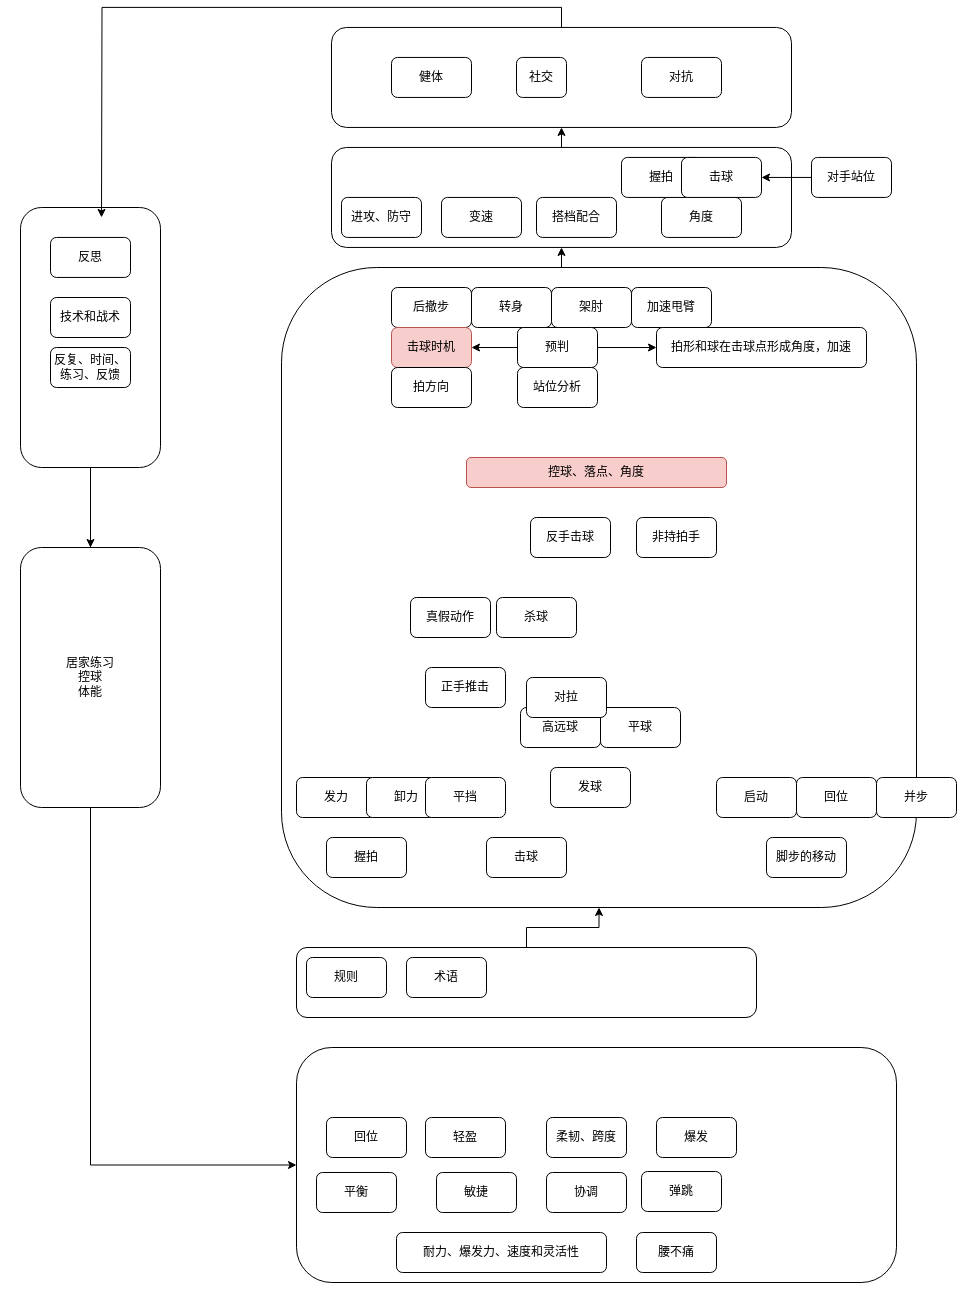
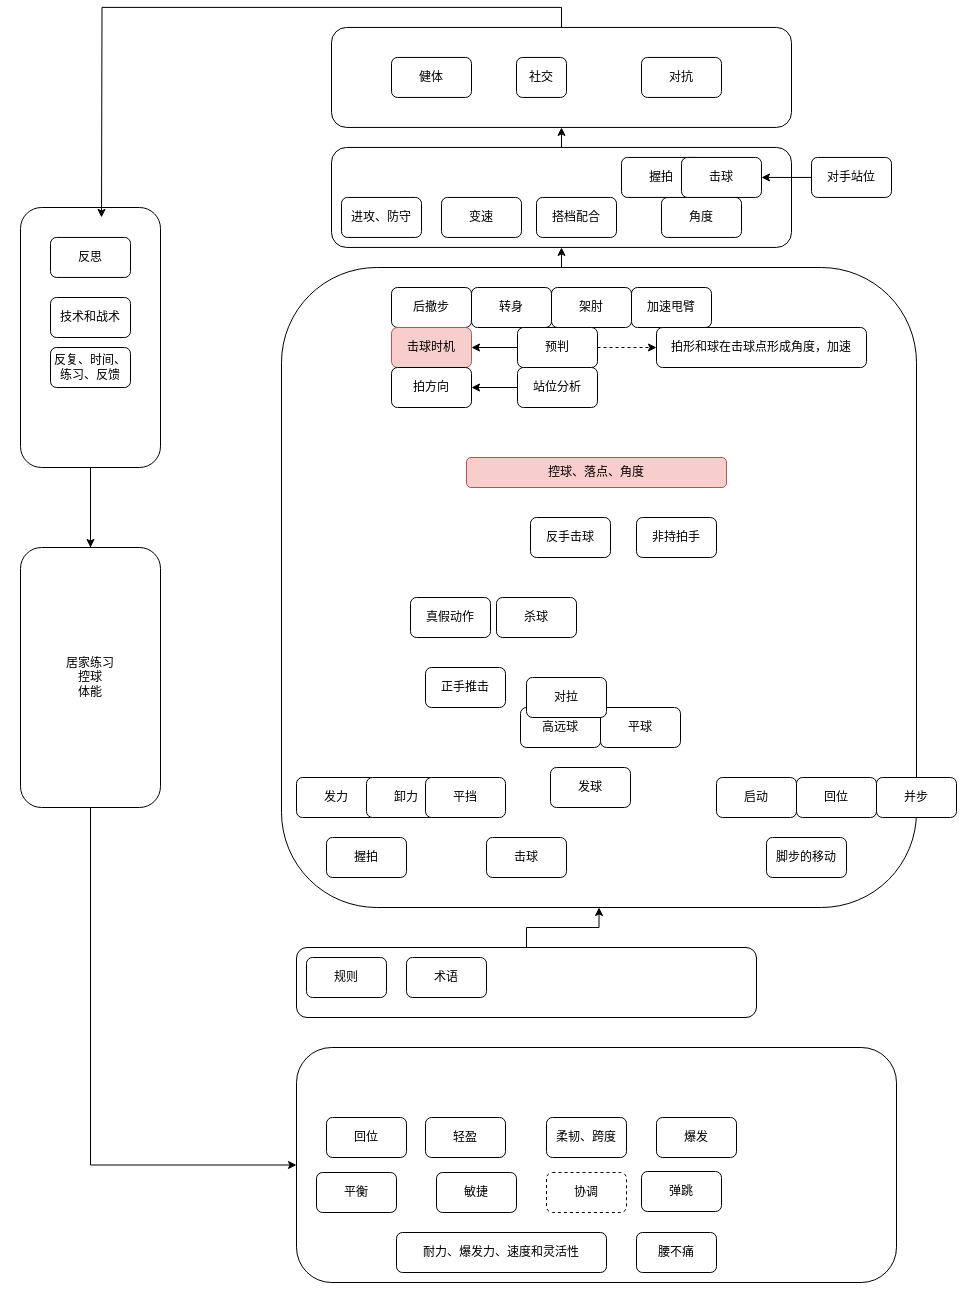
(624, 348) -> (624, 348)
none -> (498, 388)
(587, 1193) -> (587, 1193)
